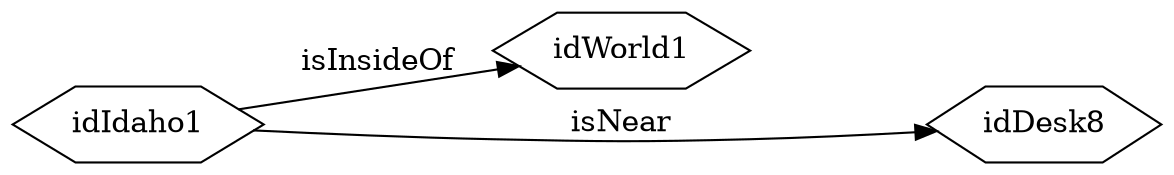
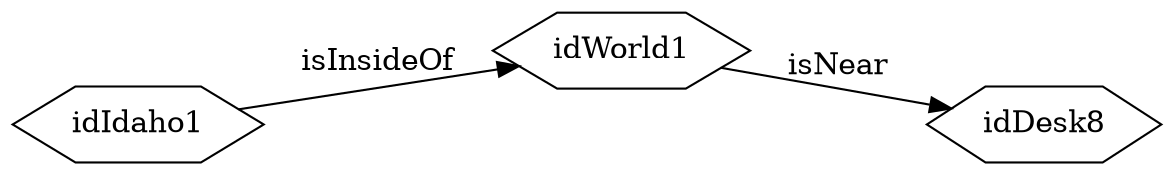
(584, 141) -> (825, 86)
